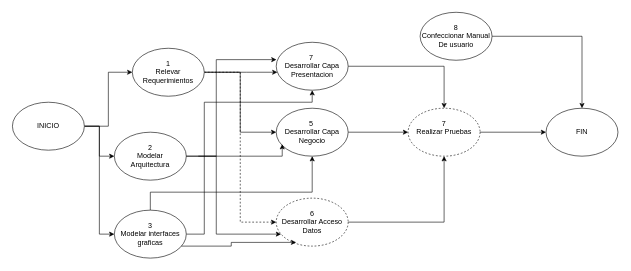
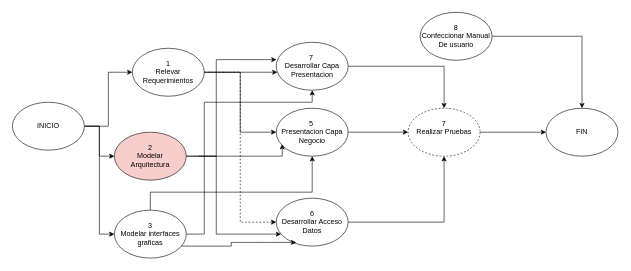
(312, 132) -> (312, 132)
(150, 156) -> (150, 156)
(312, 222) -> (312, 222)
